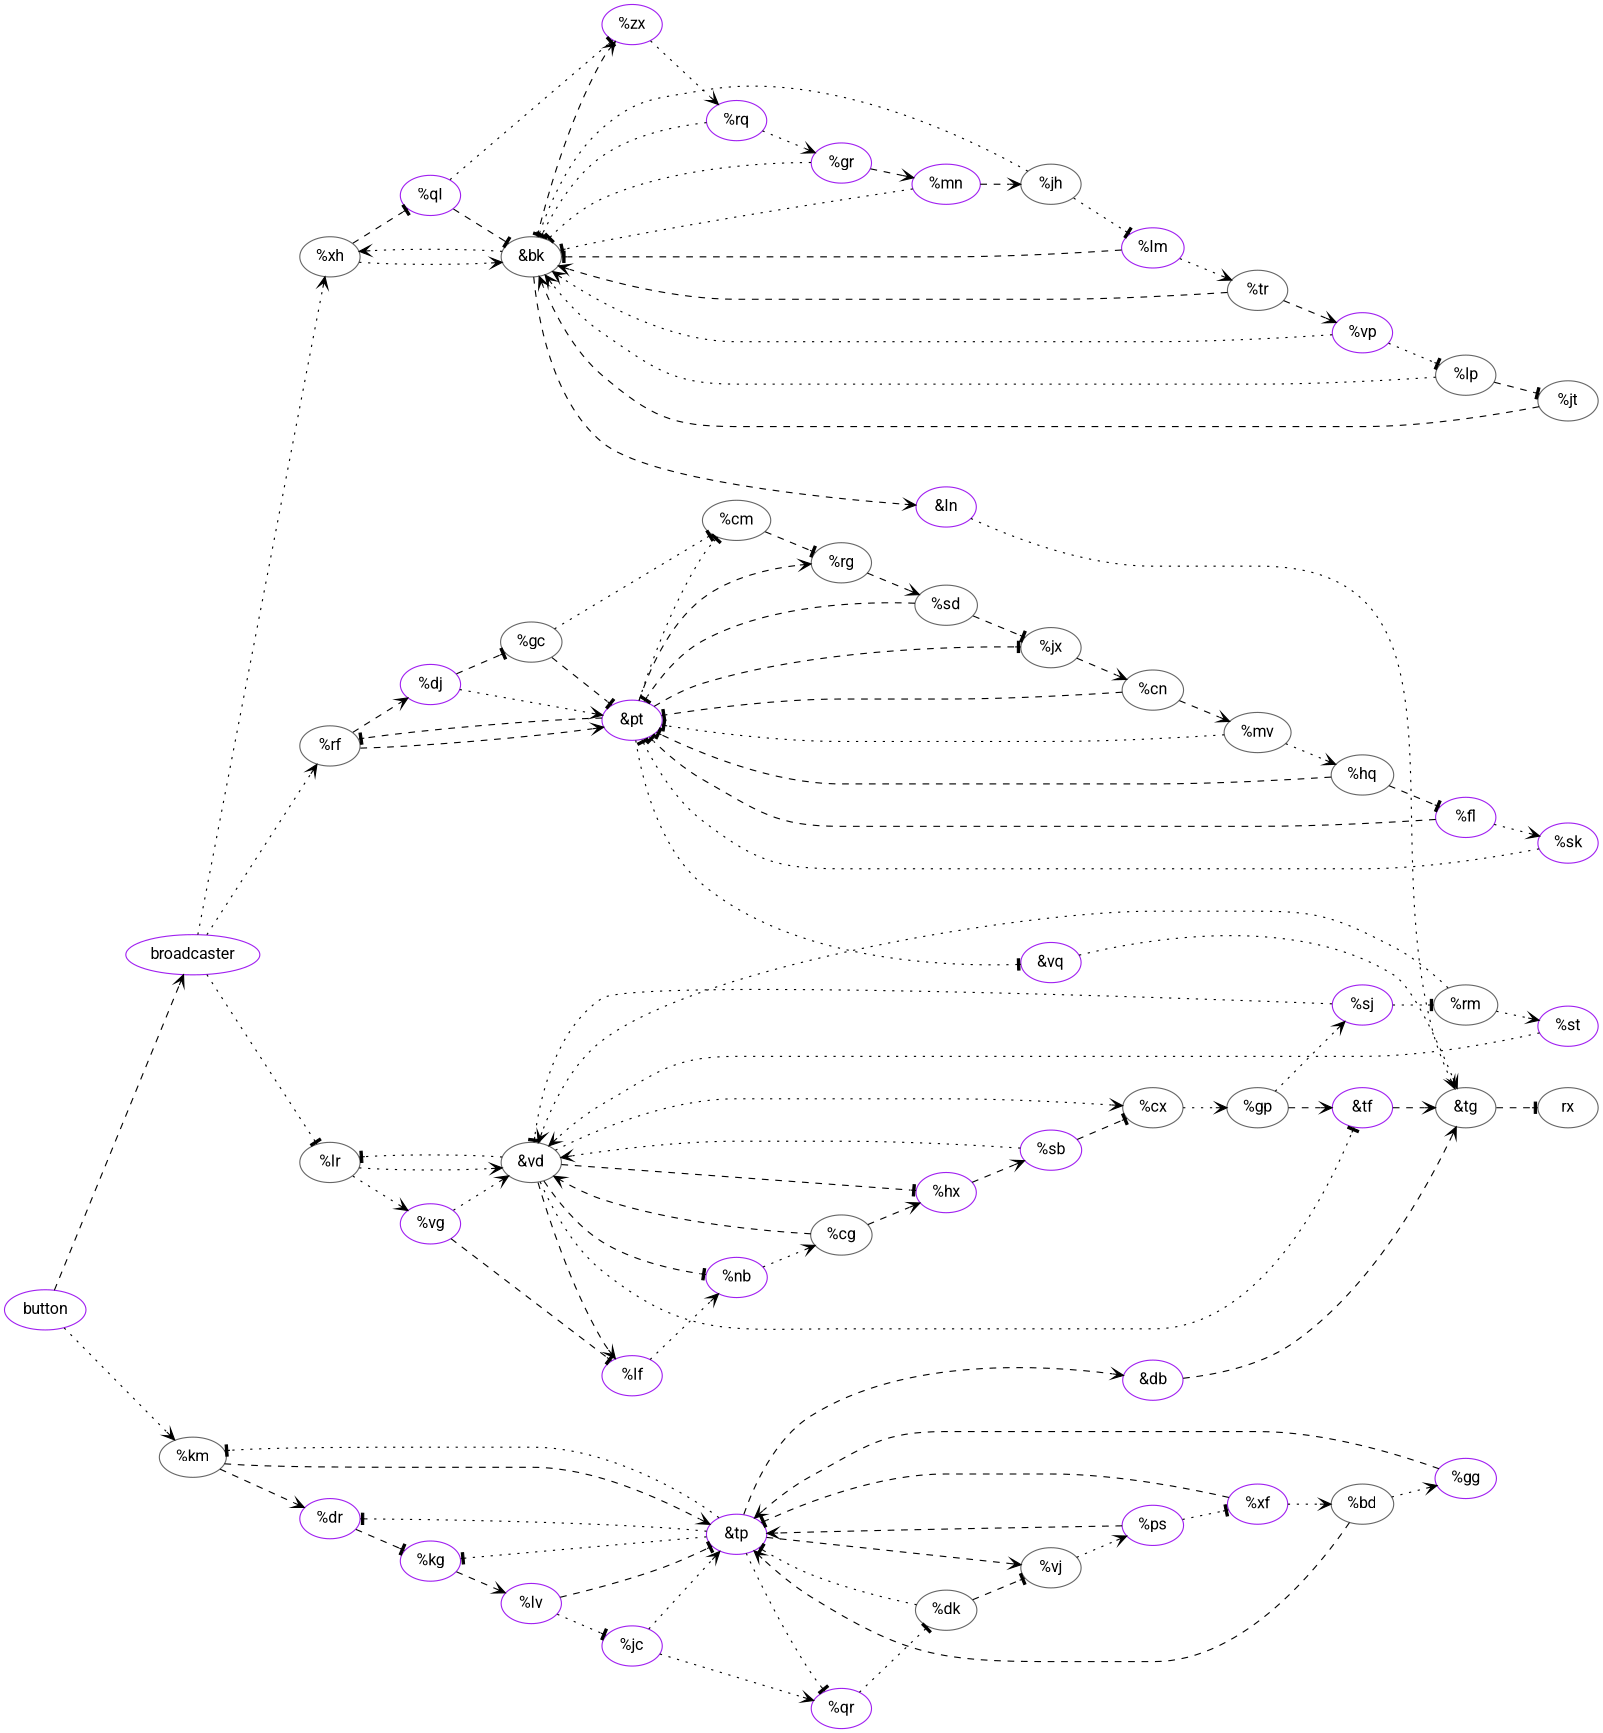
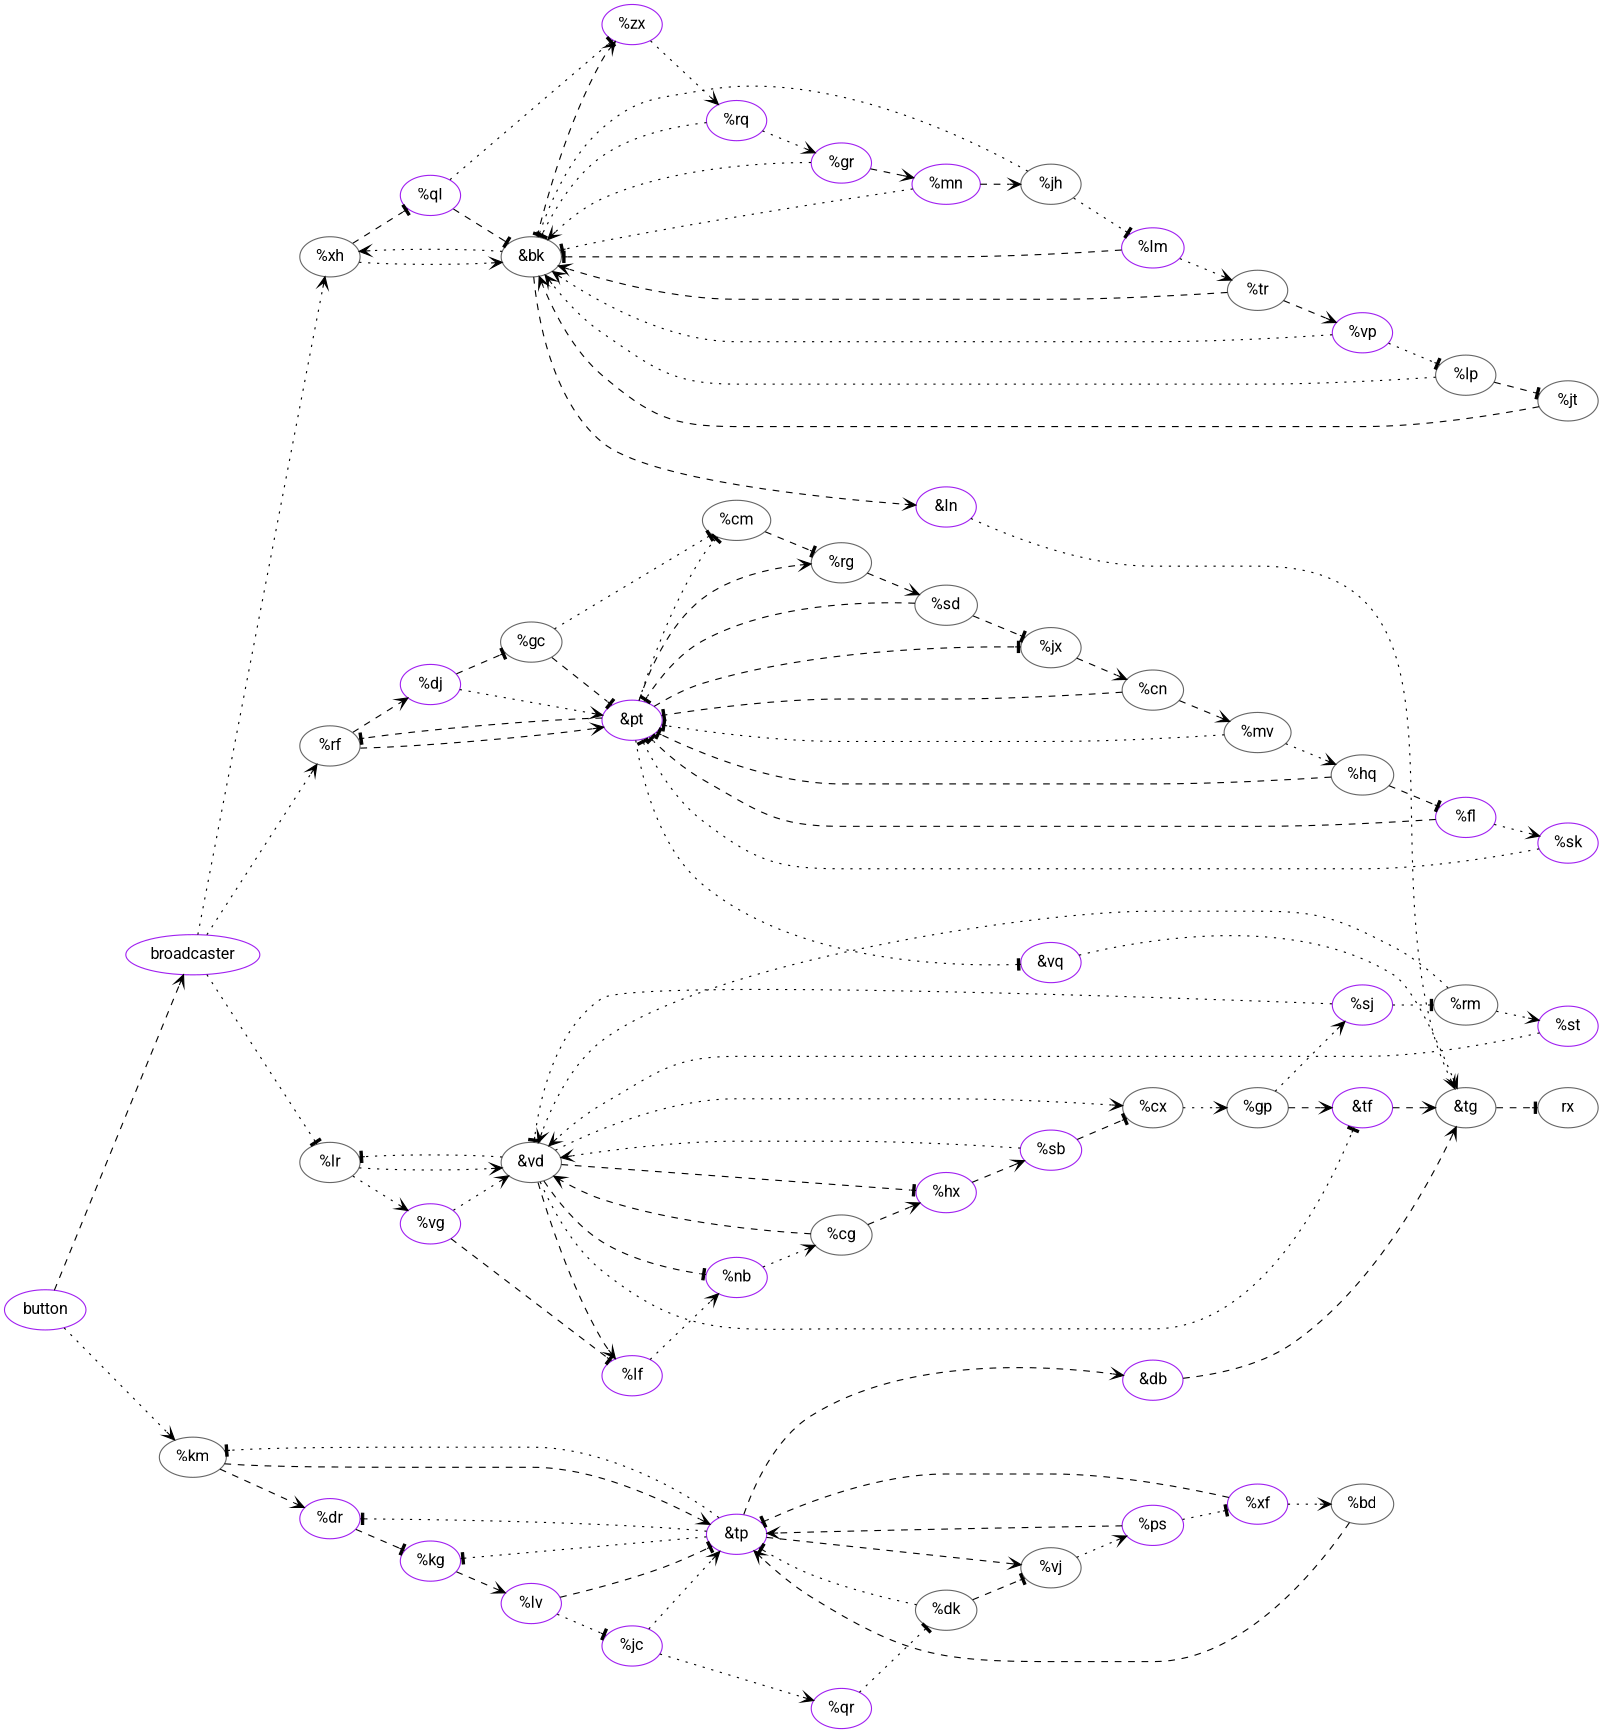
(674, 176) -> (674, 176)
(1466, 1478) -> none
(781, 1622) -> none
